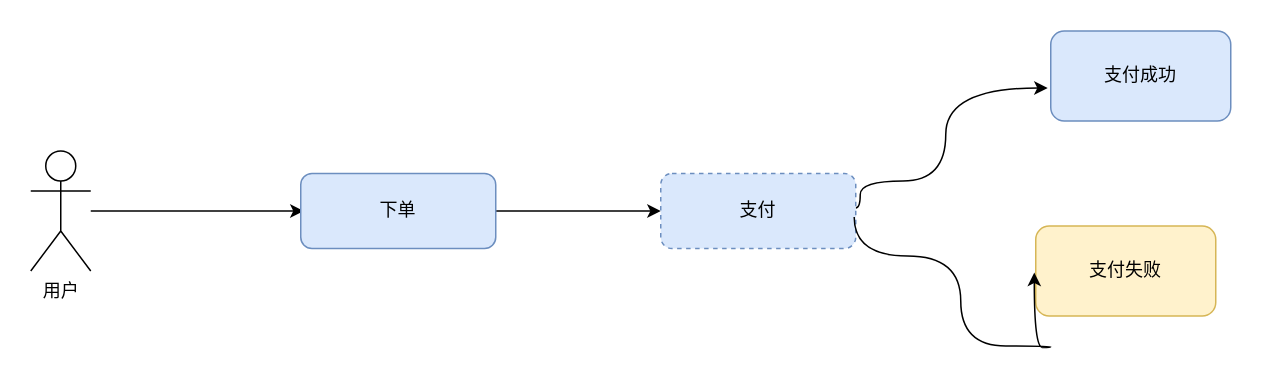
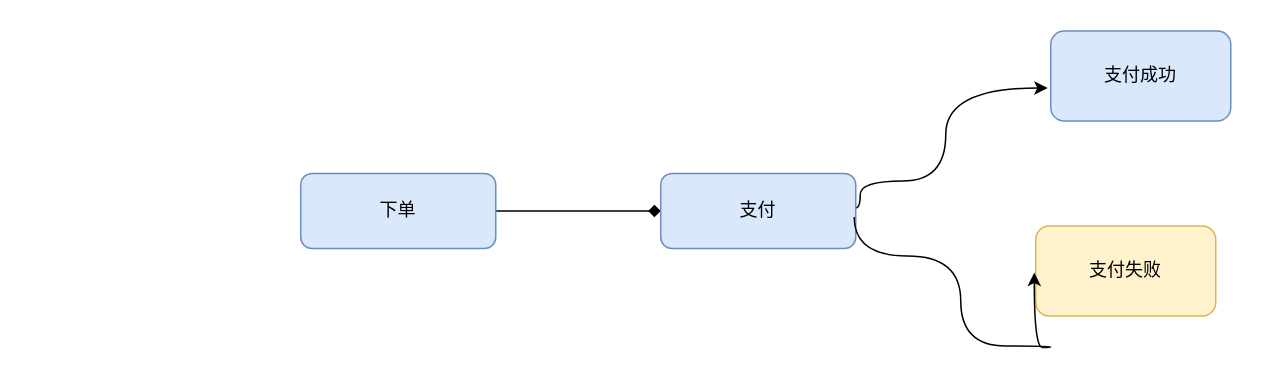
(61, 211) -> none
(192, 211) -> none
(649, 211) -> (648, 211)
(758, 211) -> (758, 211)
